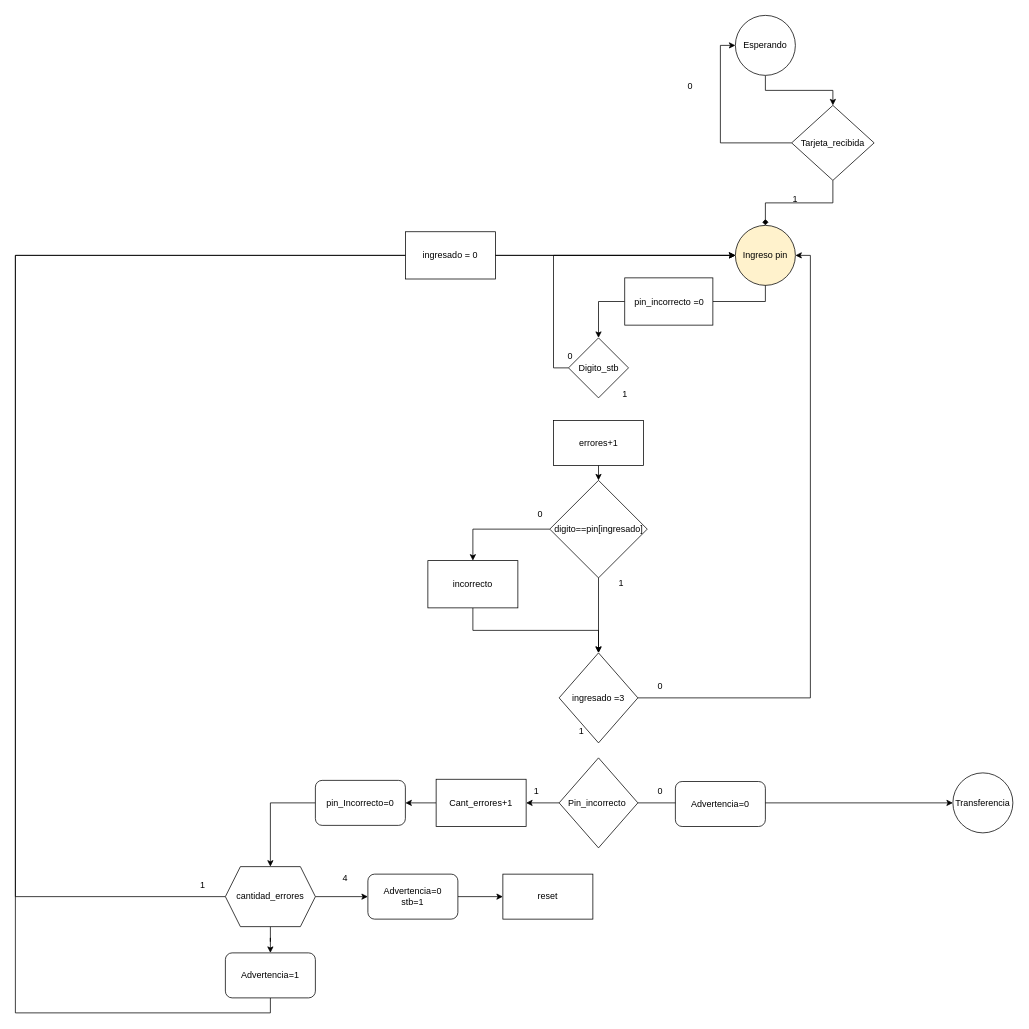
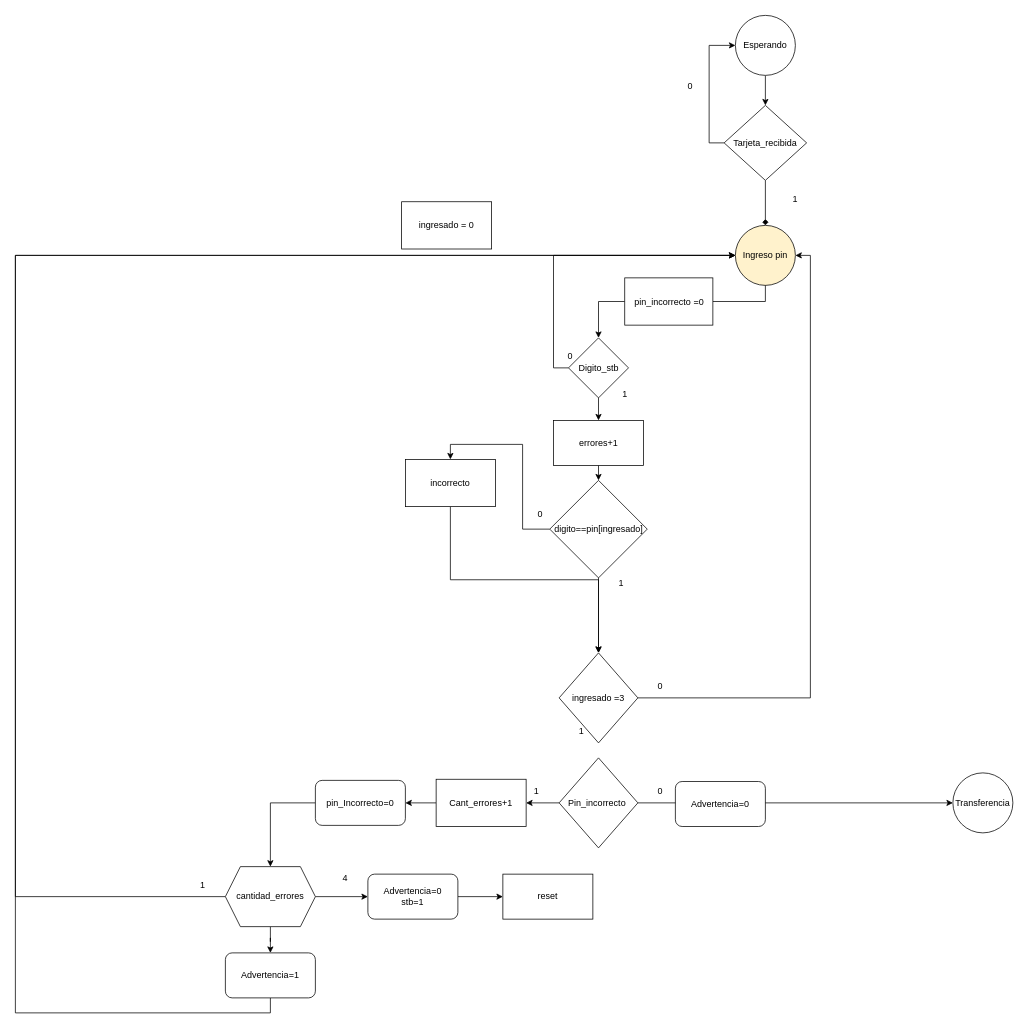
(833, 143) -> (765, 143)
(450, 255) -> (447, 225)
none -> (599, 406)
(473, 584) -> (450, 483)
